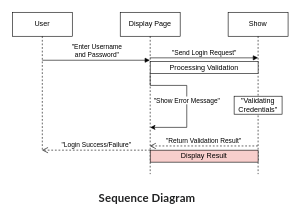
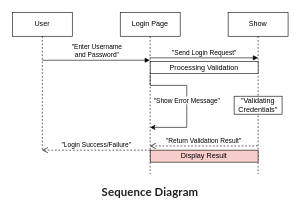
(150, 24) -> (150, 24)
(147, 198) -> (150, 192)
